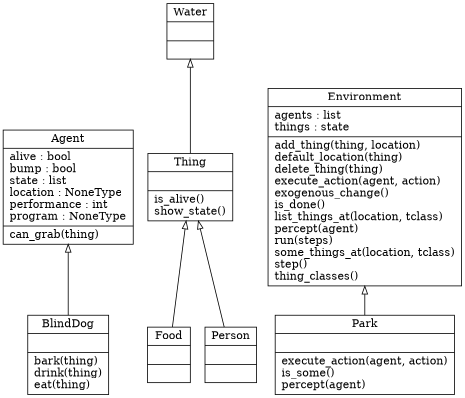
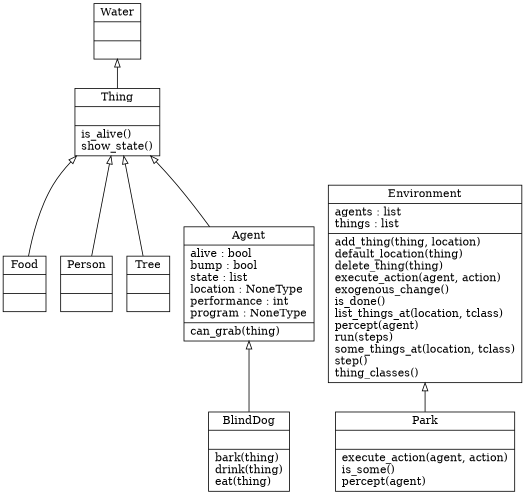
(312, 127) -> (367, 224)
none -> (184, 193)
none -> (148, 284)
